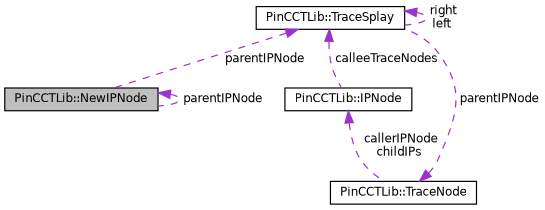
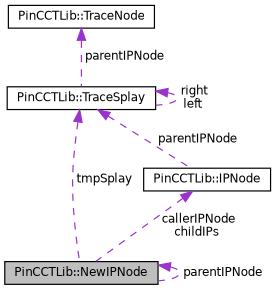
(263, 59) -> (103, 180)
(385, 59) -> (196, 139)
(359, 157) -> (139, 230)
